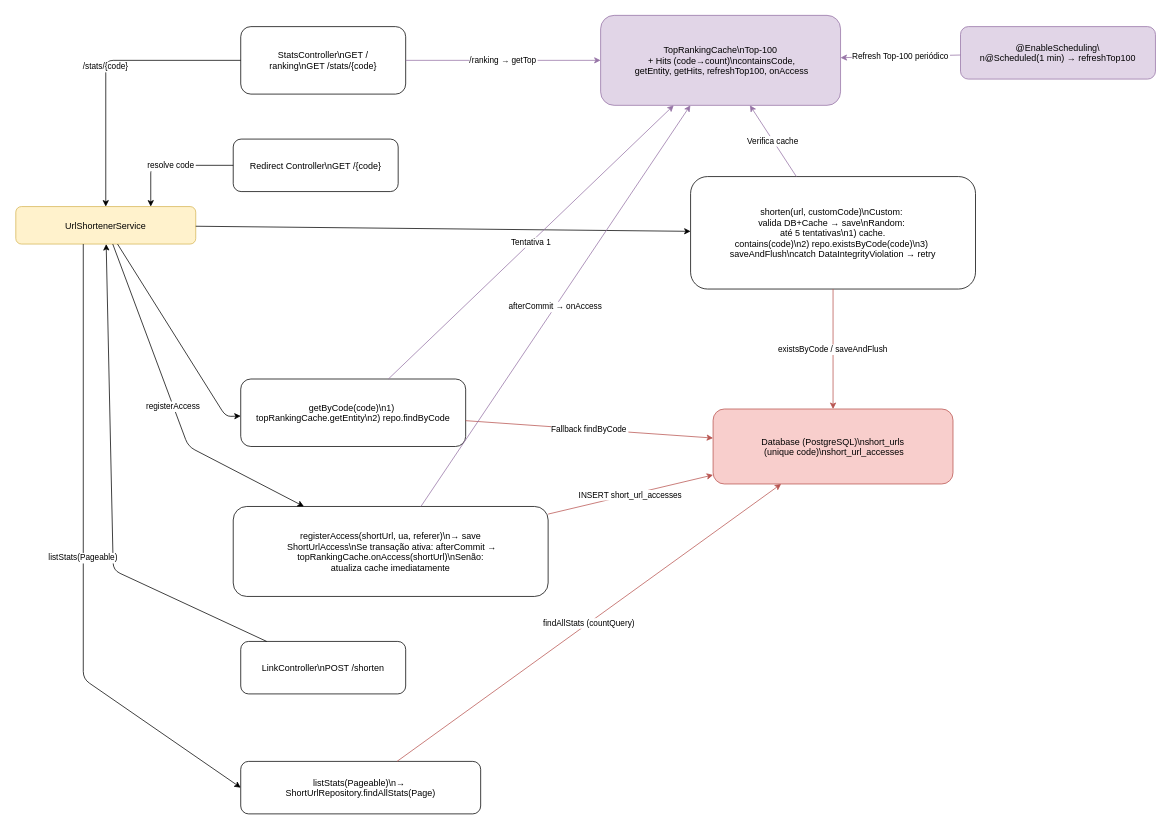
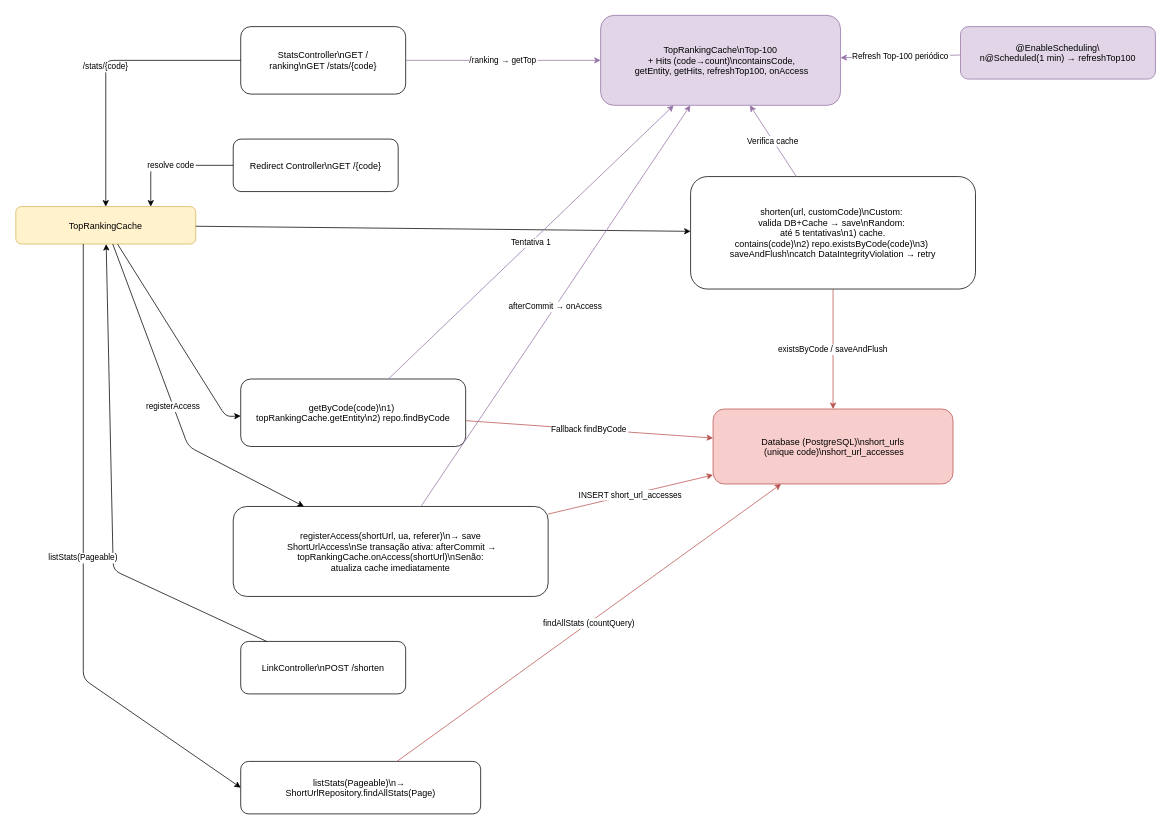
(105, 226) -> (105, 226)
